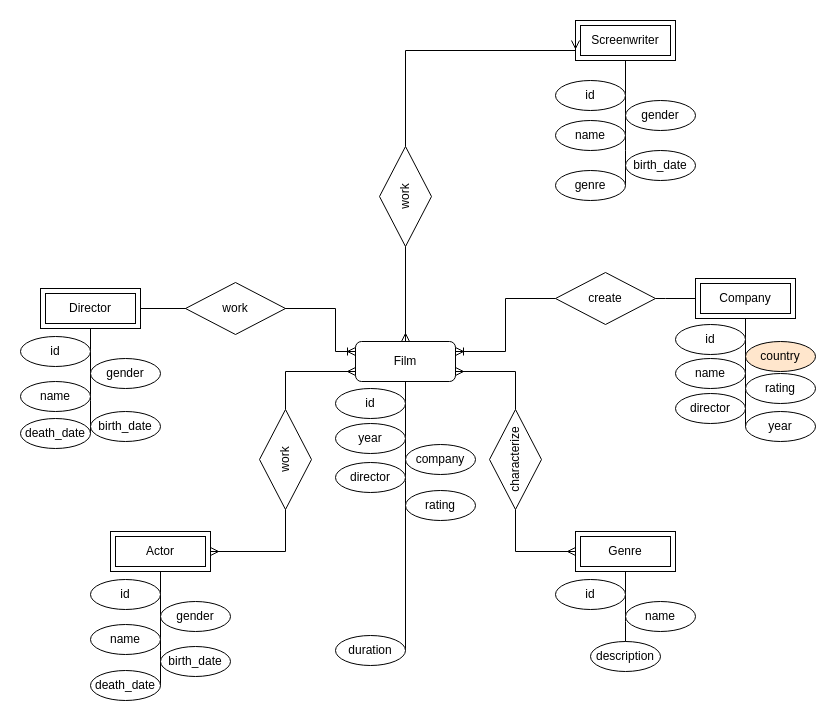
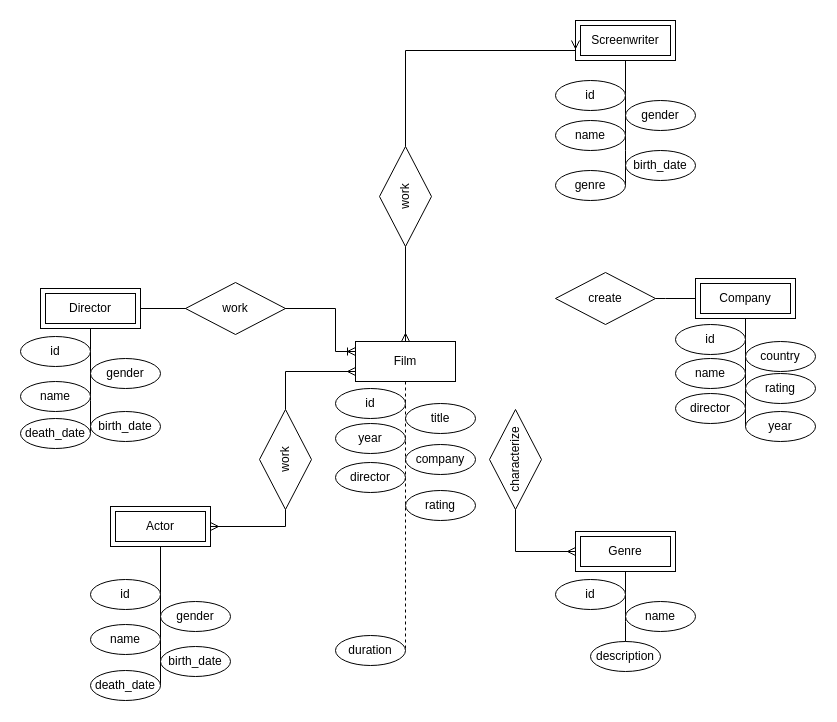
(506, 326) -> none
(781, 357) -> (781, 357)
(406, 362) -> (406, 362)
(505, 372) -> none
none -> (441, 419)
(406, 514) -> (406, 514)
(161, 552) -> (161, 527)
